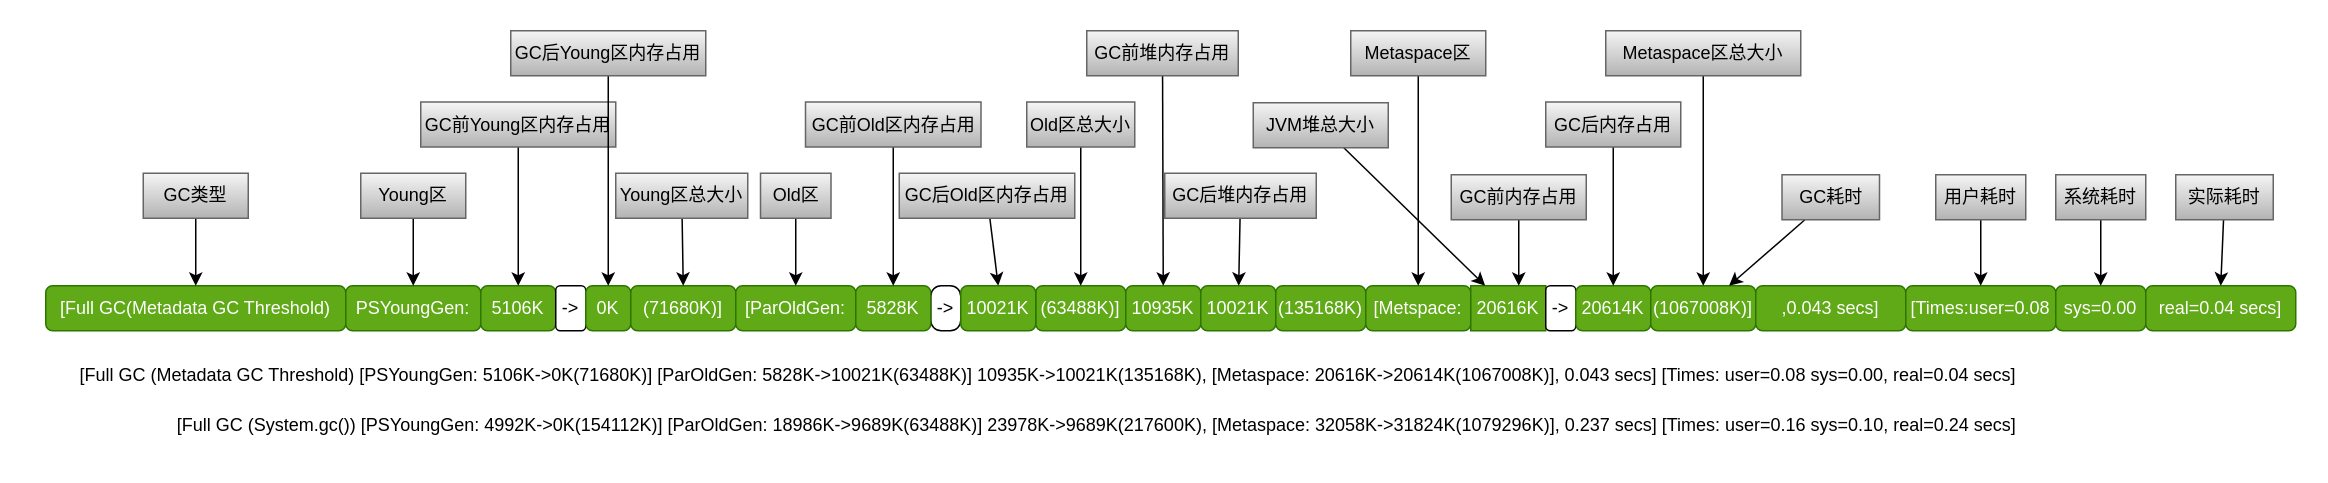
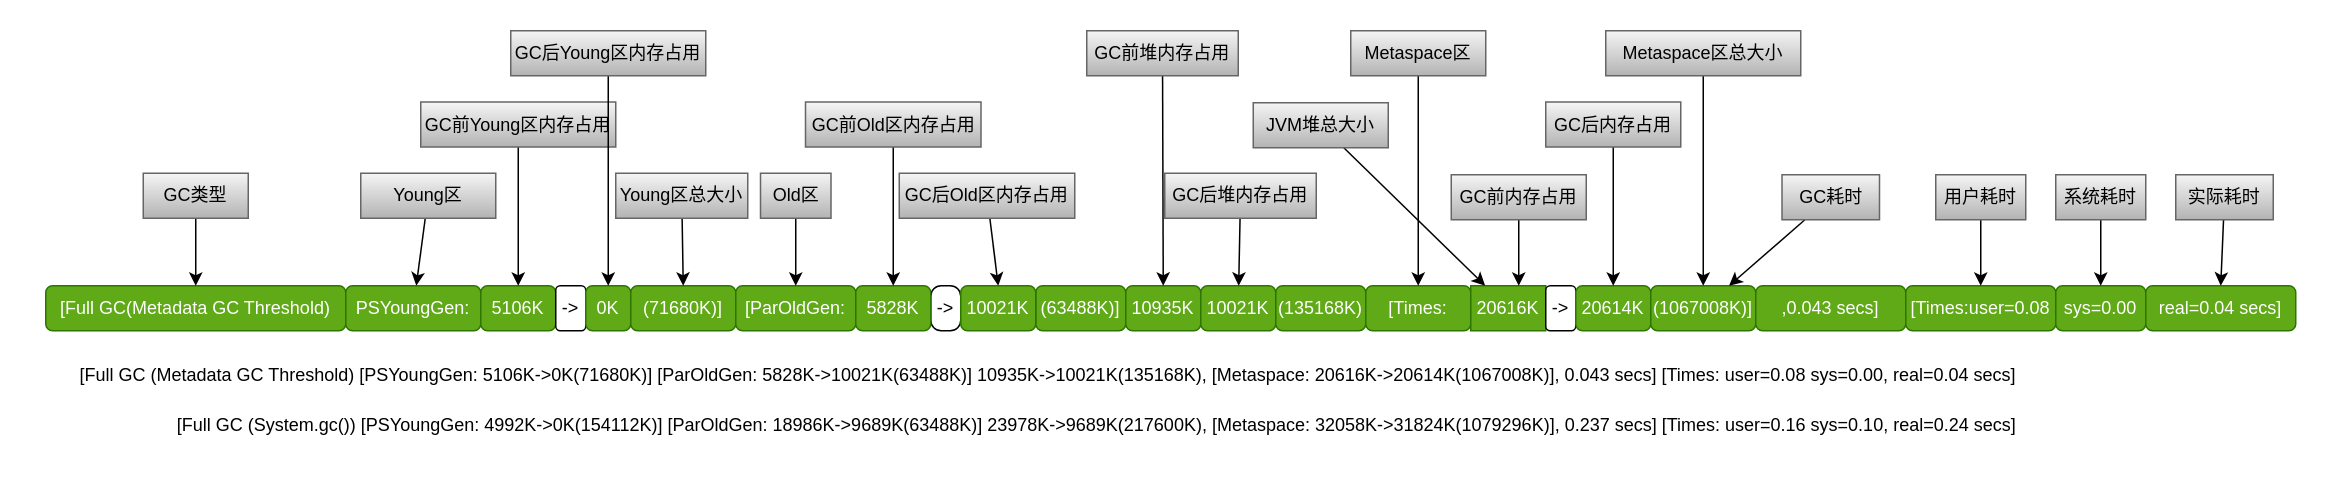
(1081, 125) -> none
(413, 196) -> (428, 196)
(1081, 211) -> none
(1418, 308) -> (1418, 308)
